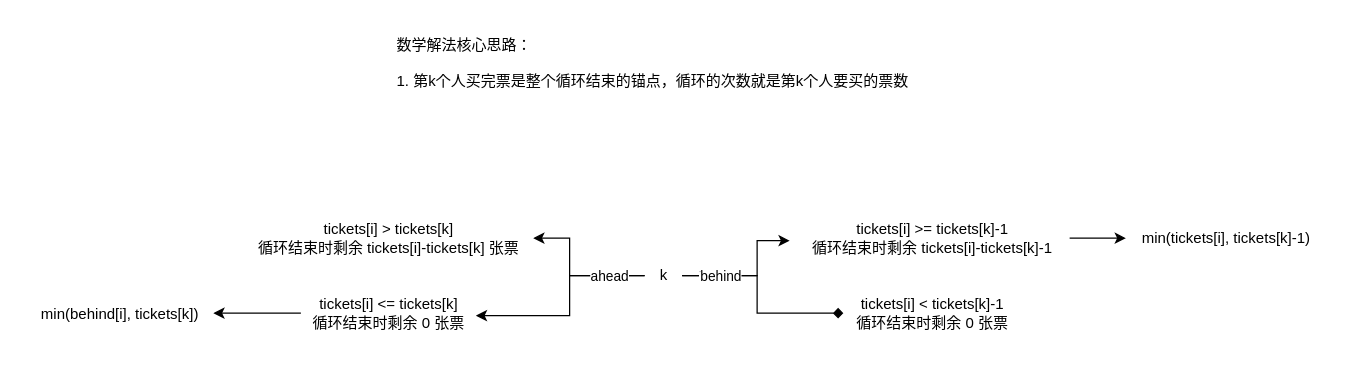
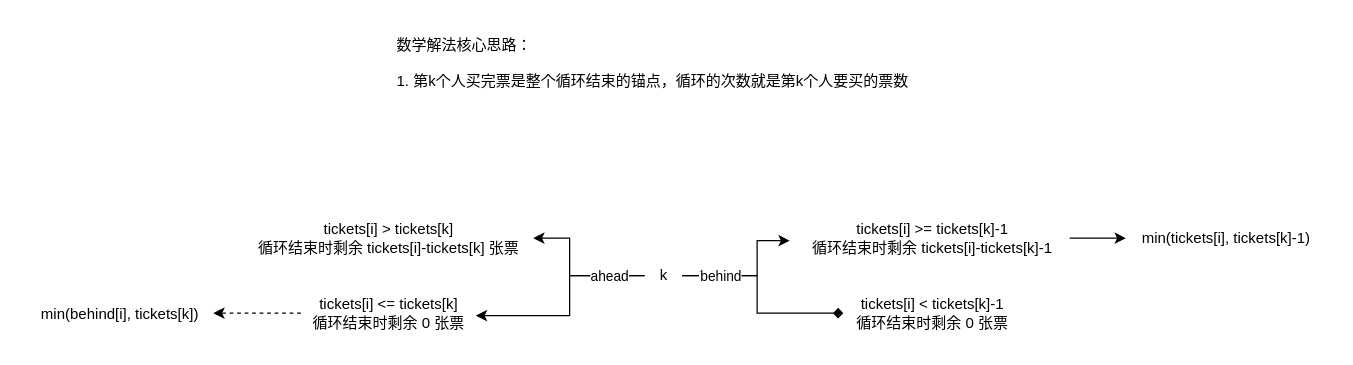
(261, 313) -> (261, 313)
